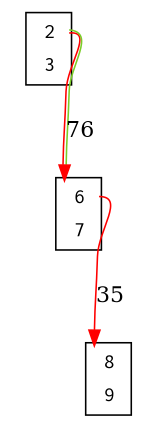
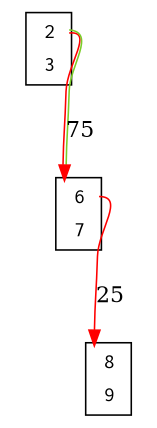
(81, 131) -> (81, 131)
(111, 296) -> (111, 296)
